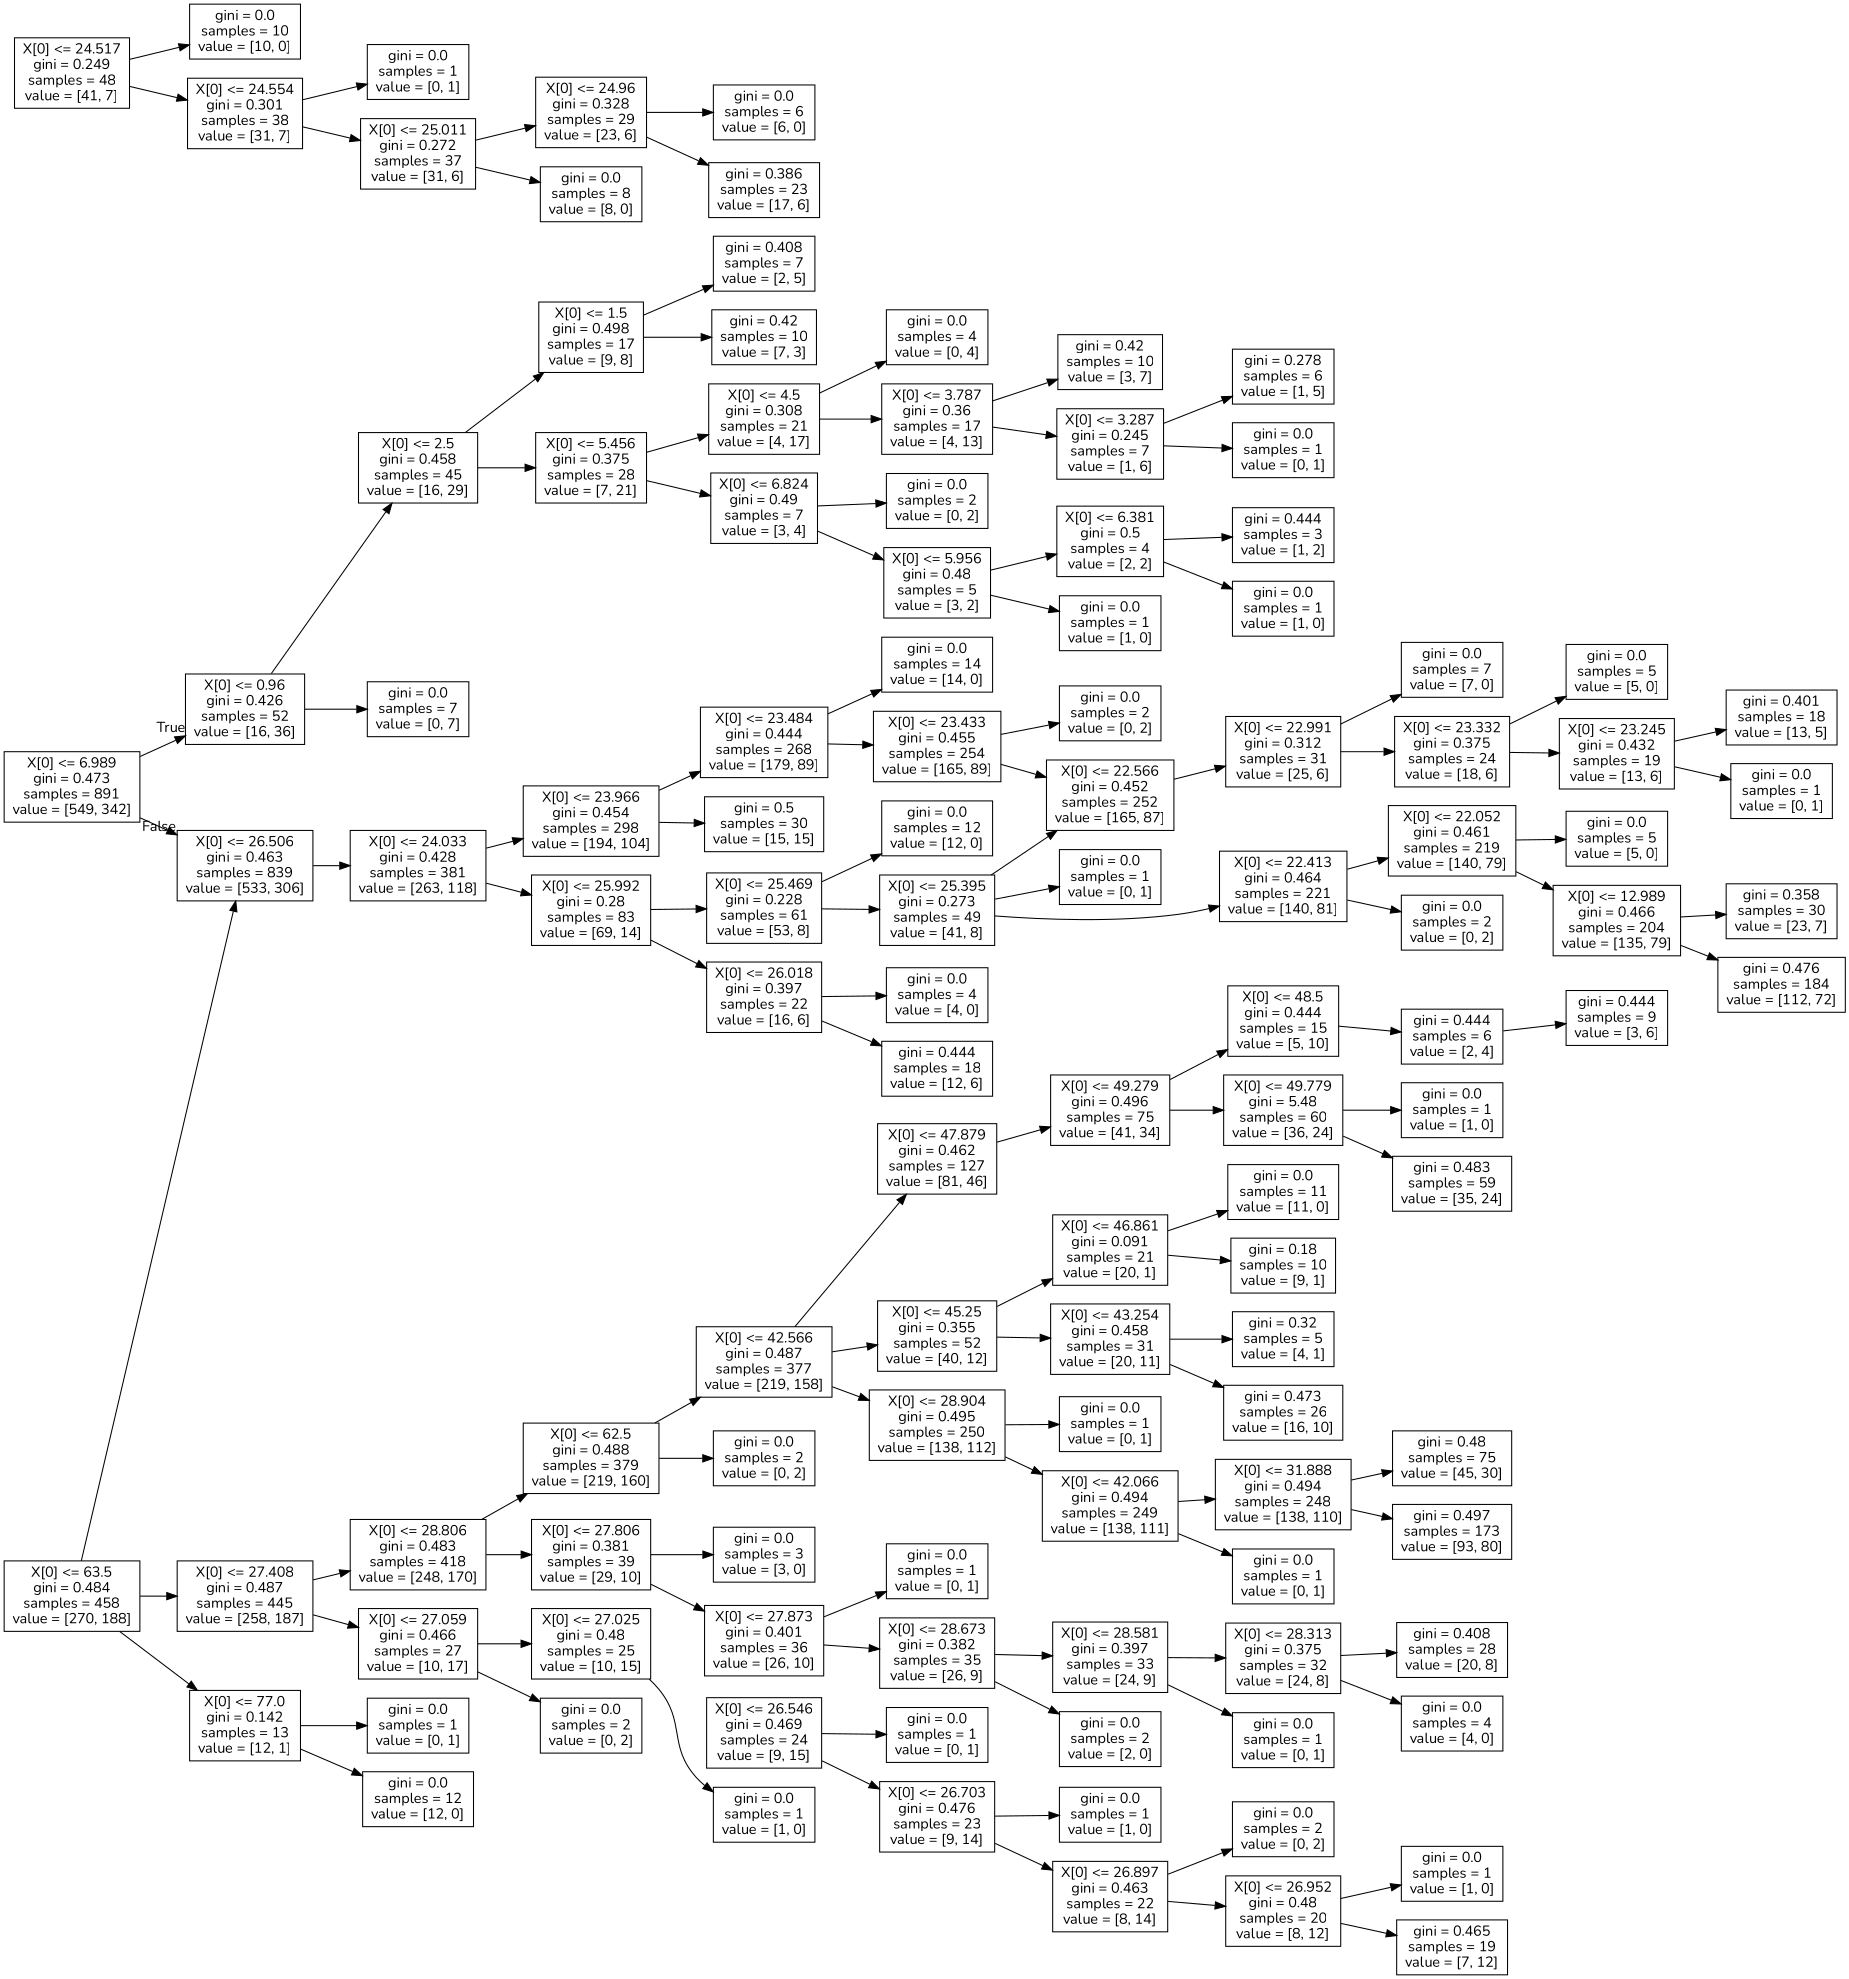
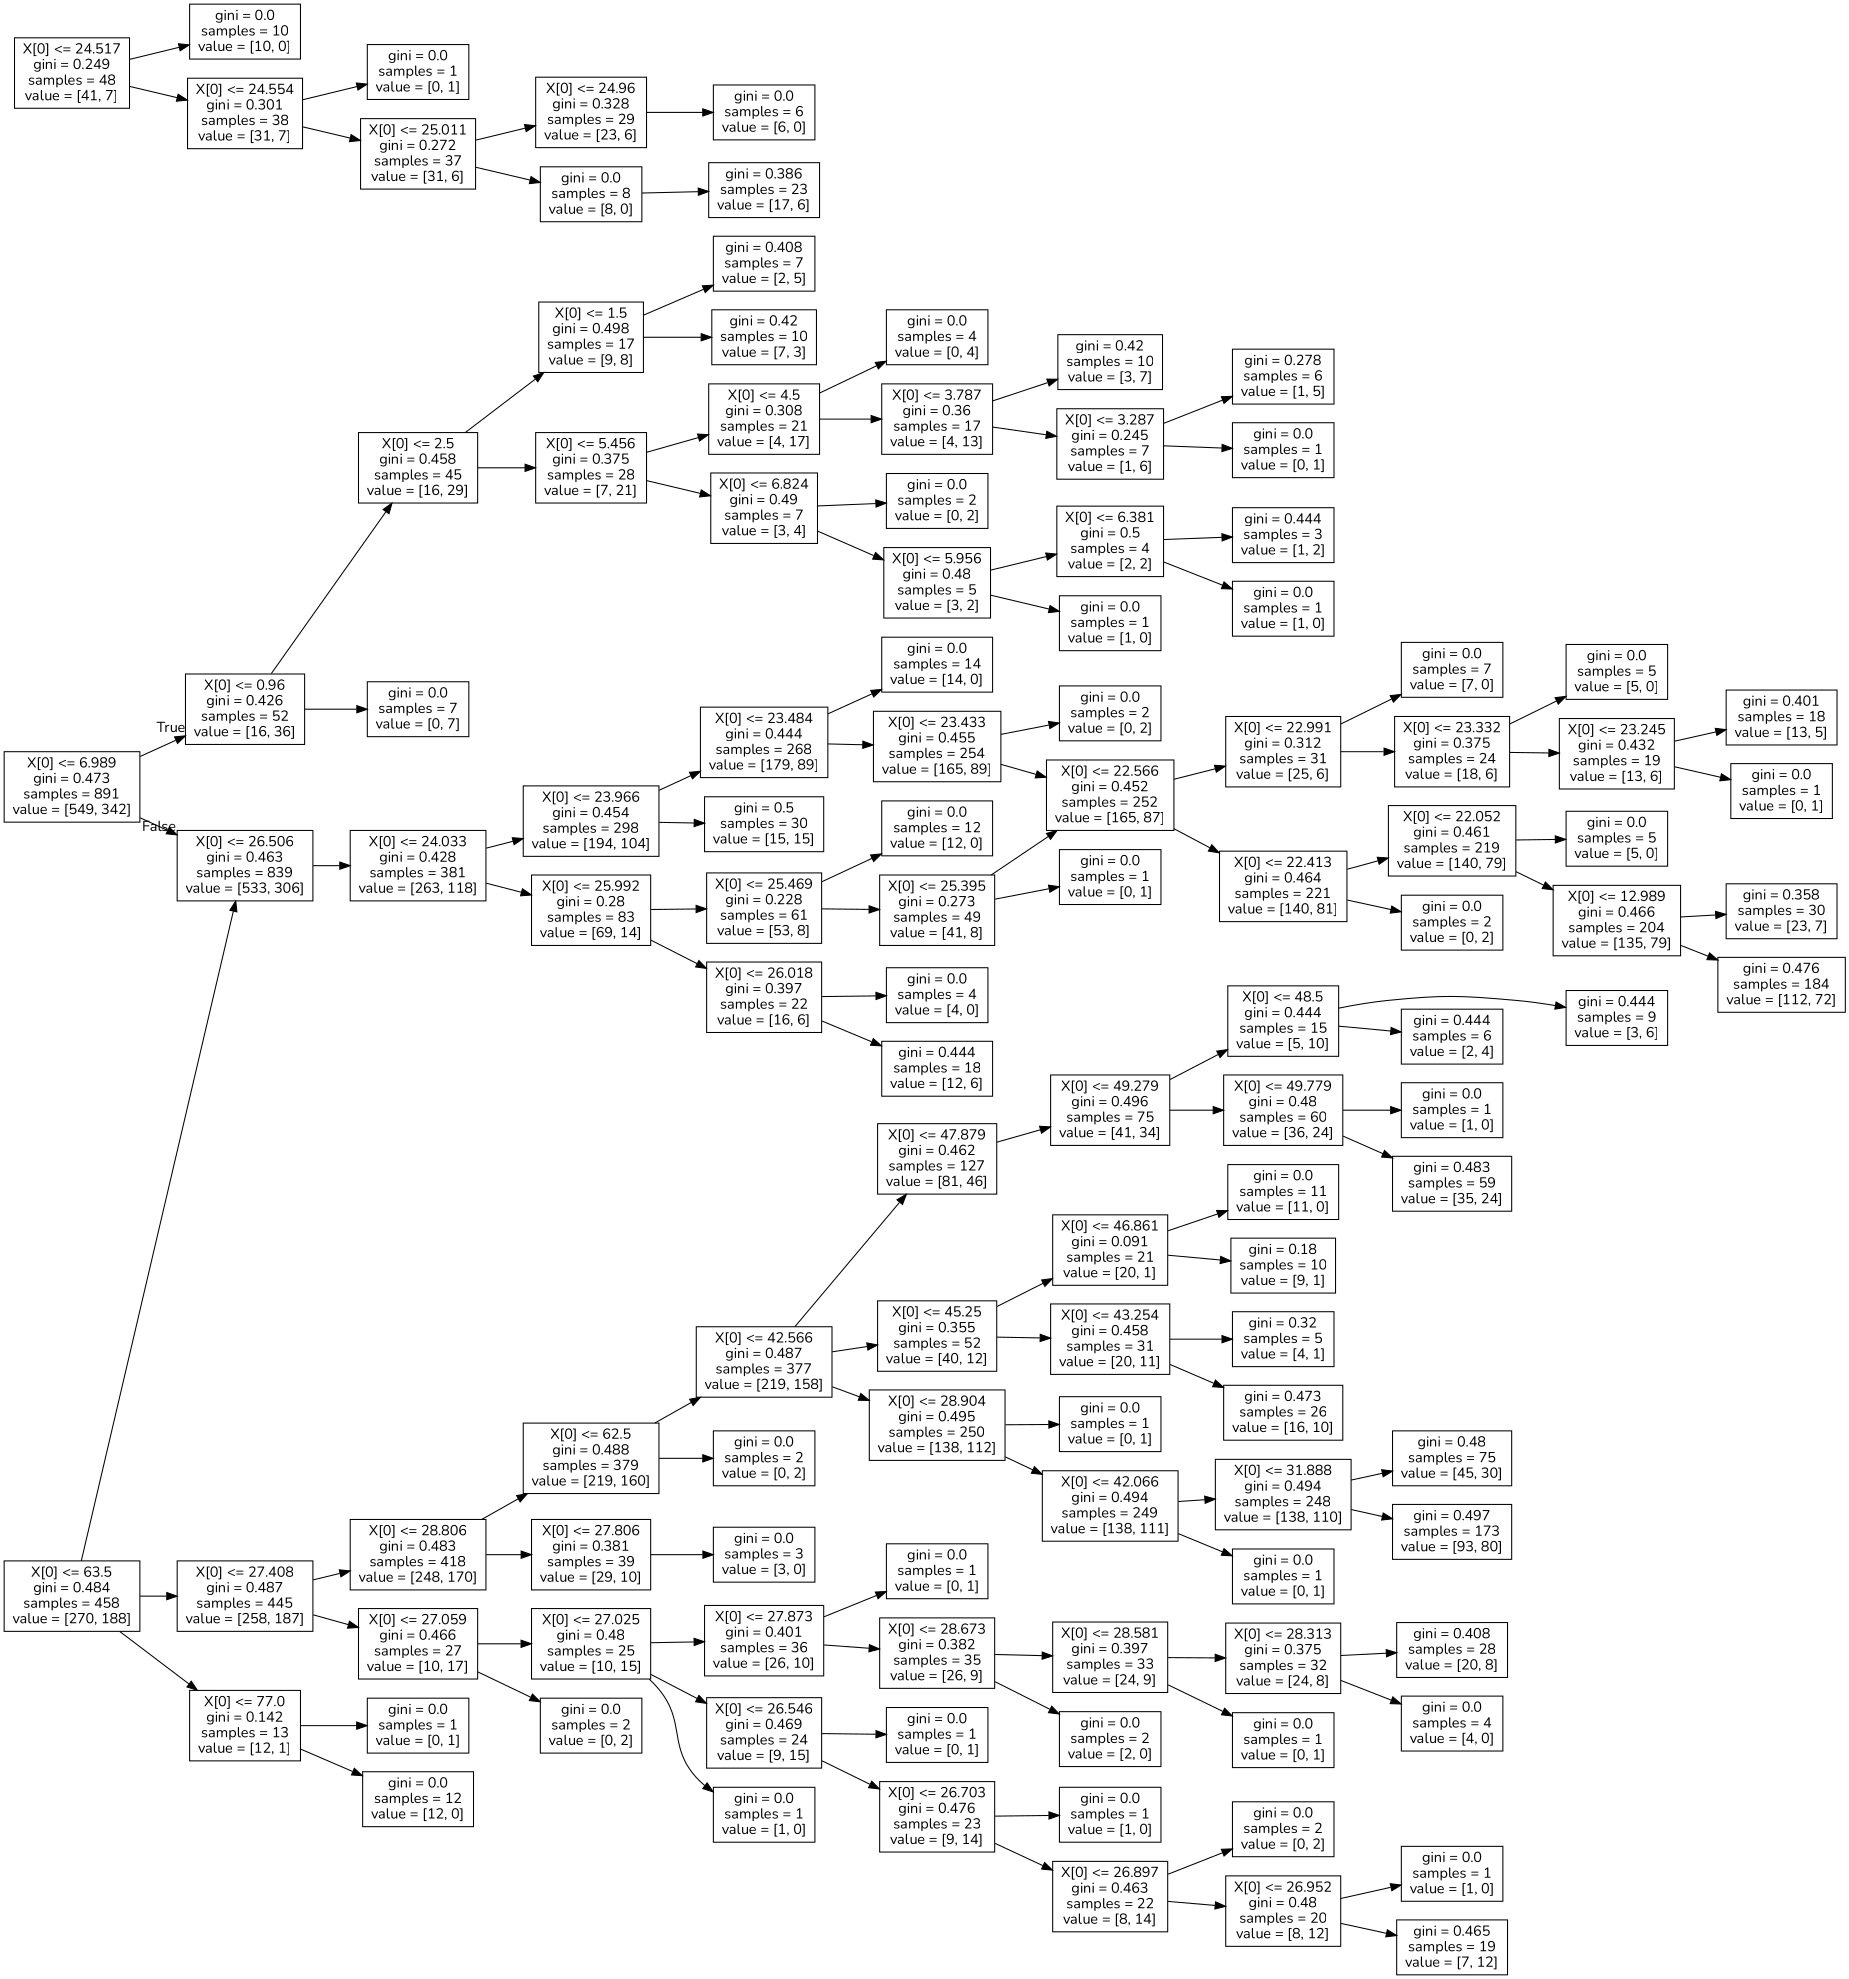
(673, 149) -> (670, 192)
(1102, 919) -> (1192, 838)
(1529, 1028) -> (1447, 997)
(1283, 1110) -> (1283, 1110)
(673, 1595) -> (672, 1642)
none -> (674, 1686)
